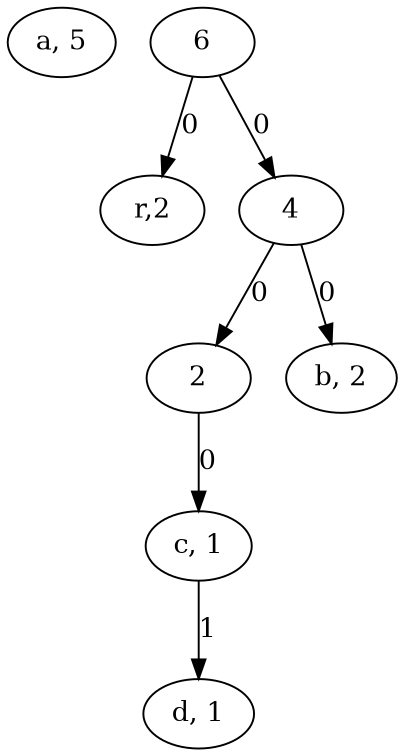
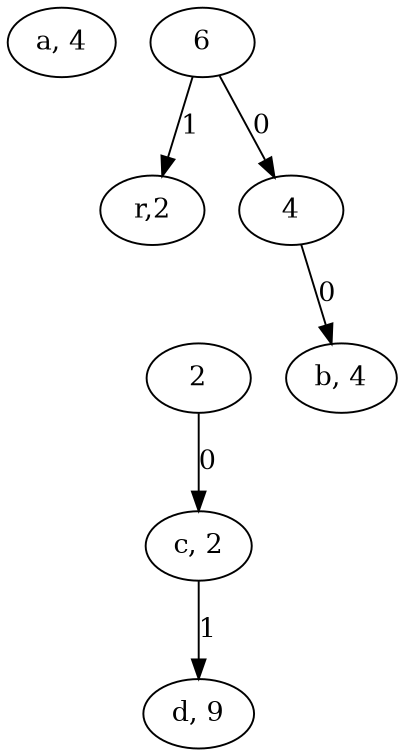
(62, 42) -> (62, 42)
(191, 126) -> (191, 126)
(250, 286) -> none
(341, 378) -> (341, 378)
(199, 546) -> (199, 546)
(199, 714) -> (199, 714)
